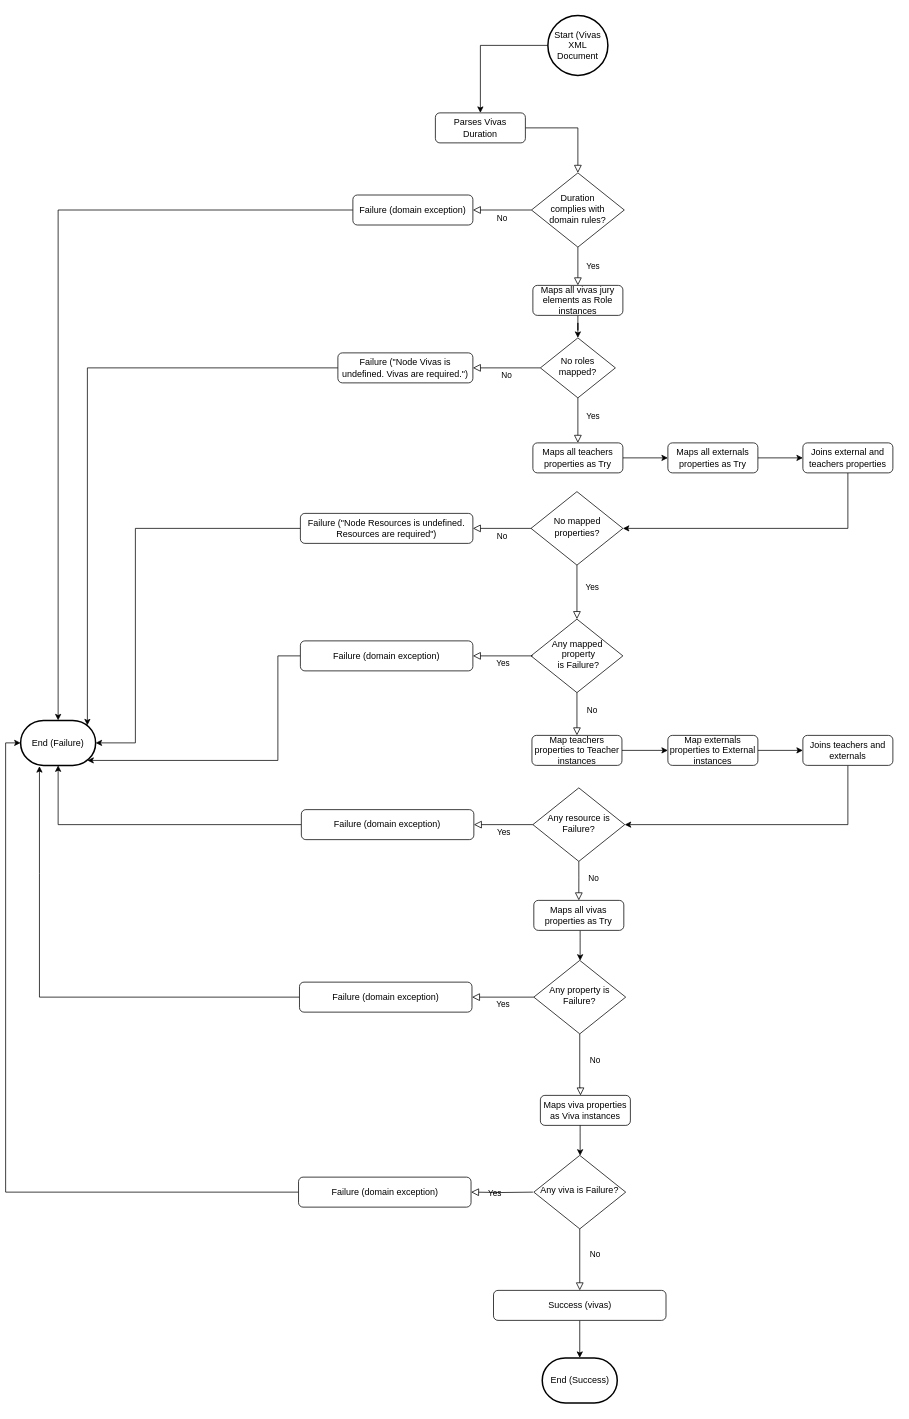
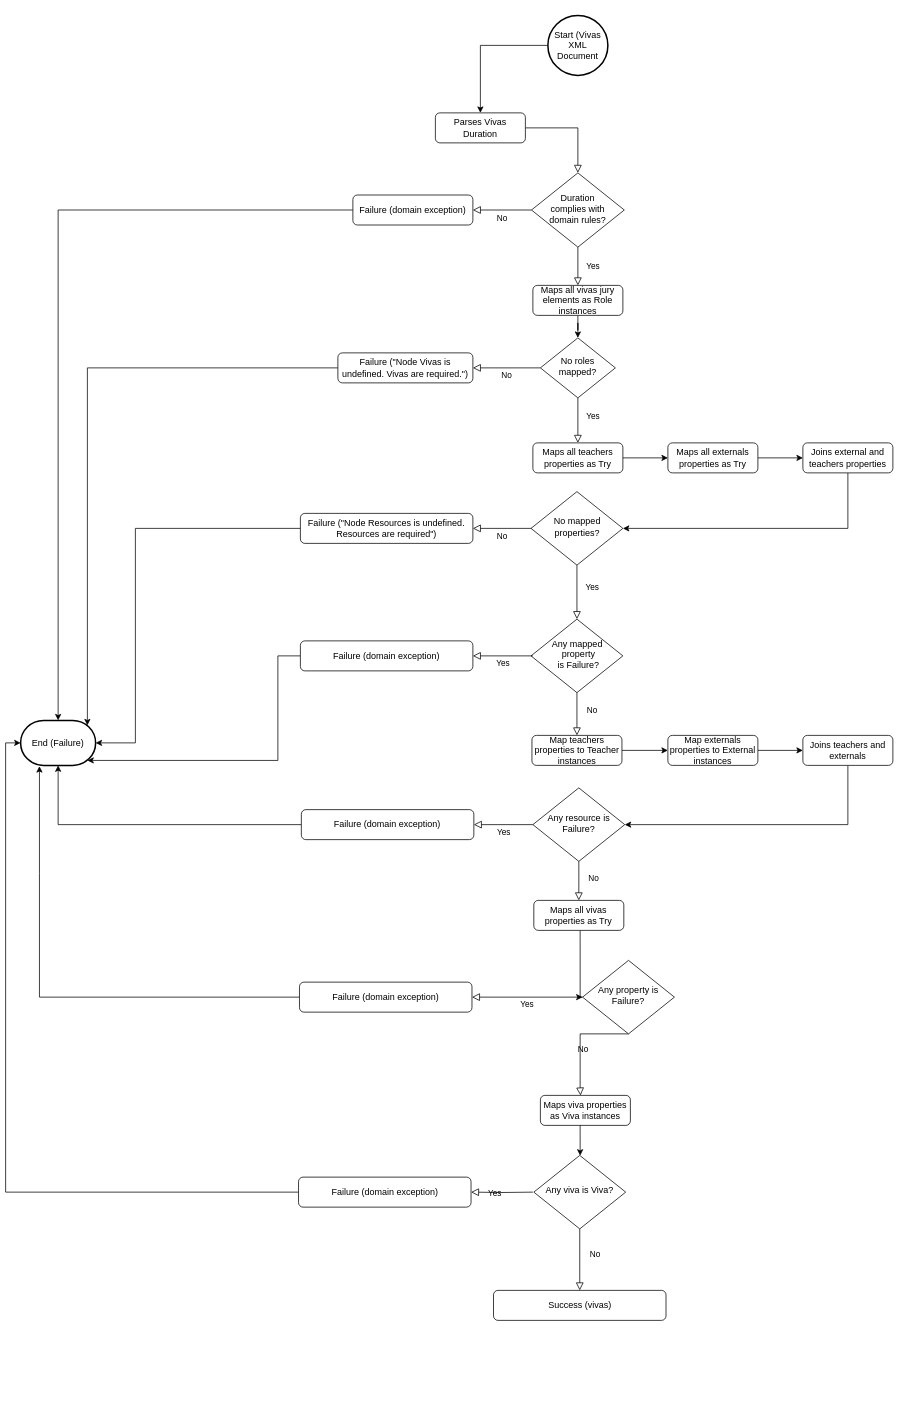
(580, 997) -> (629, 997)
(580, 1191) -> (580, 1191)
(580, 1337) -> none
(580, 1380) -> none
